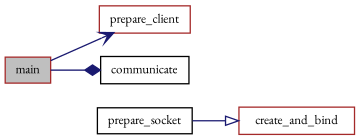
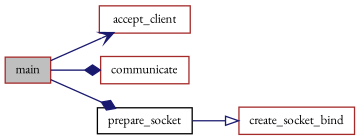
(145, 19) -> (145, 19)
(145, 70) -> (145, 70)
none -> (76, 91)
(297, 121) -> (297, 121)
